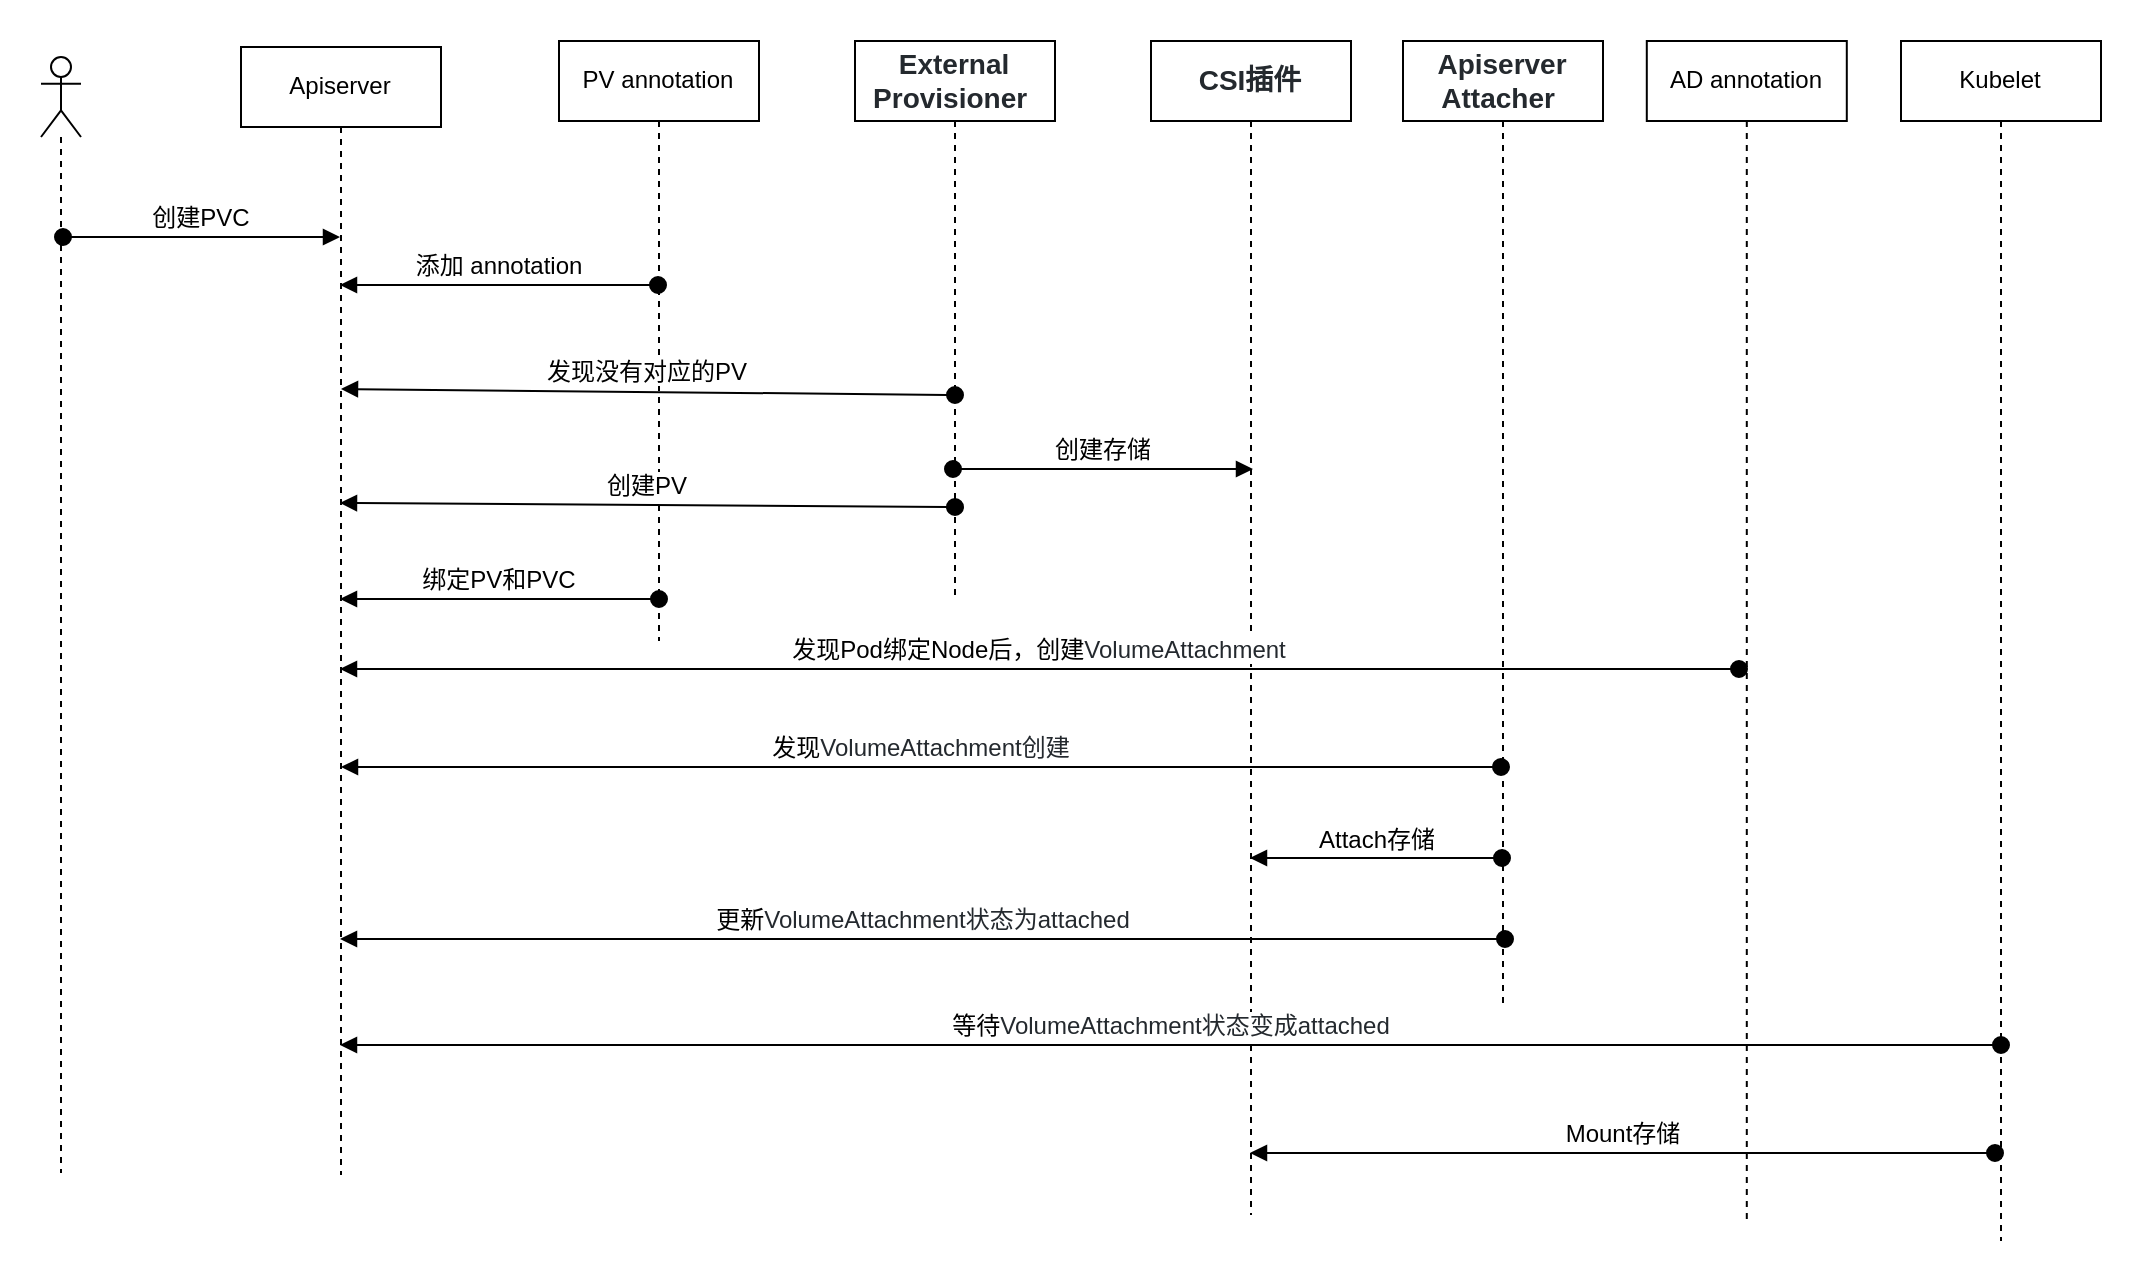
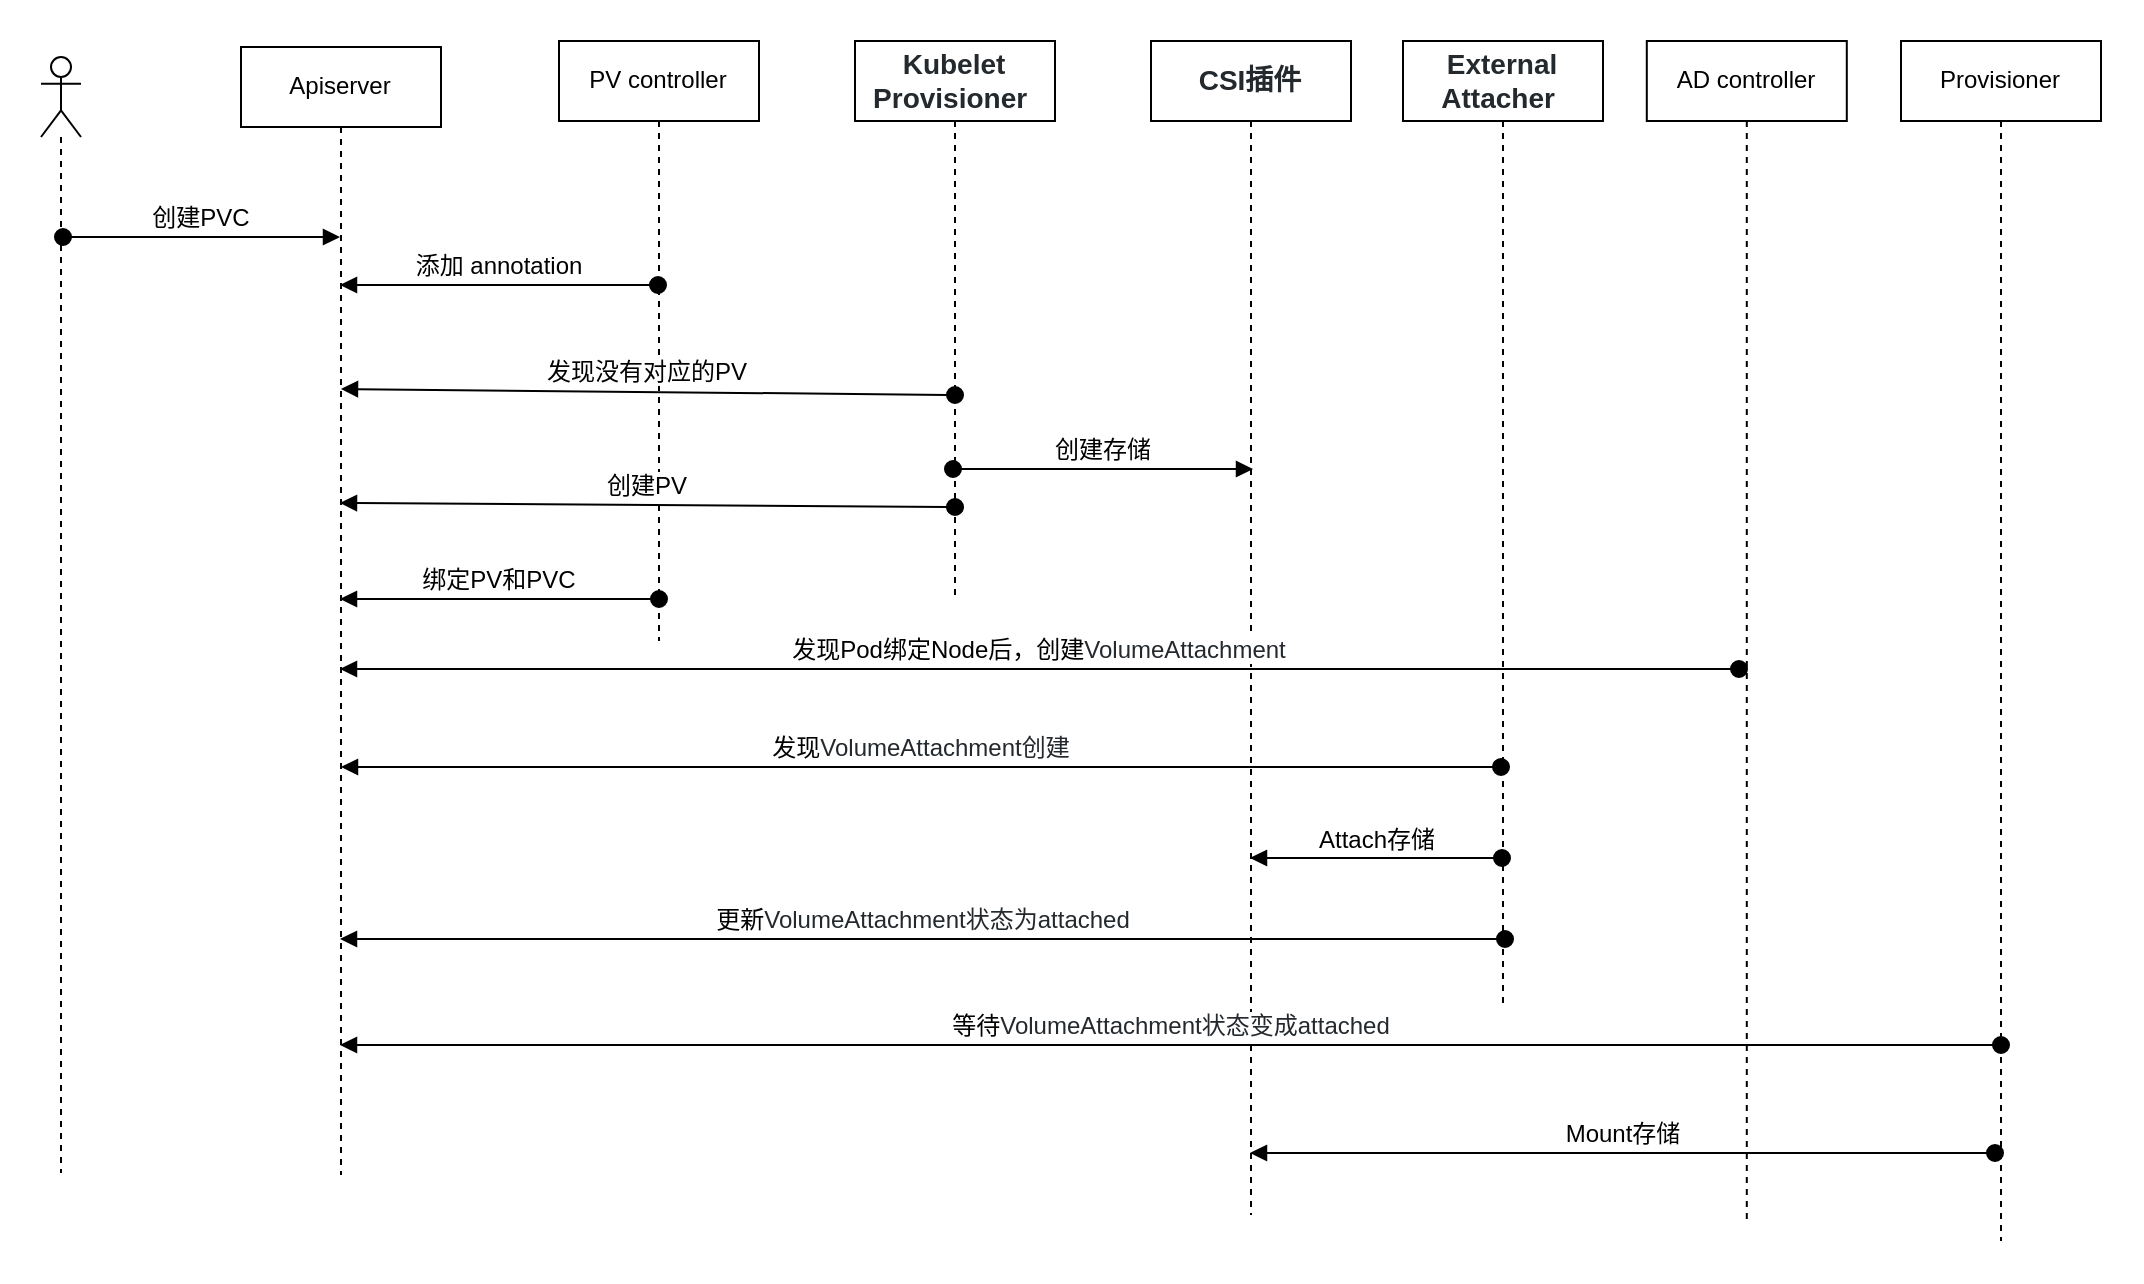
(659, 81) -> (659, 81)
(955, 81) -> (955, 81)
(1503, 81) -> (1503, 81)
(1747, 81) -> (1747, 81)
(2001, 81) -> (2001, 81)
